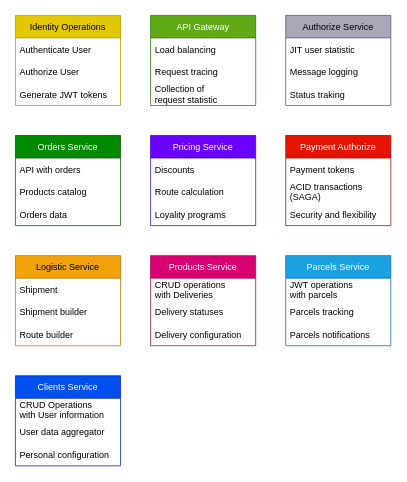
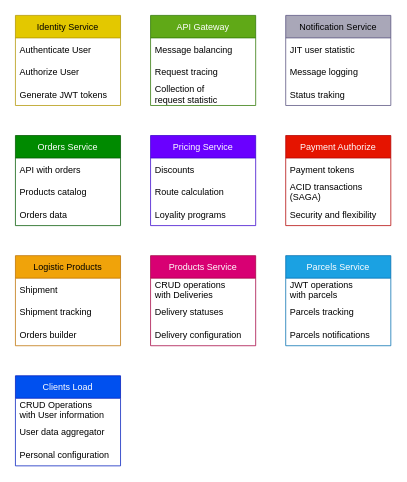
(68, 27) -> (68, 27)
(338, 27) -> (338, 27)
(186, 50) -> (194, 50)
(68, 267) -> (68, 267)
(55, 312) -> (59, 312)
(49, 335) -> (51, 335)
(68, 387) -> (68, 387)
